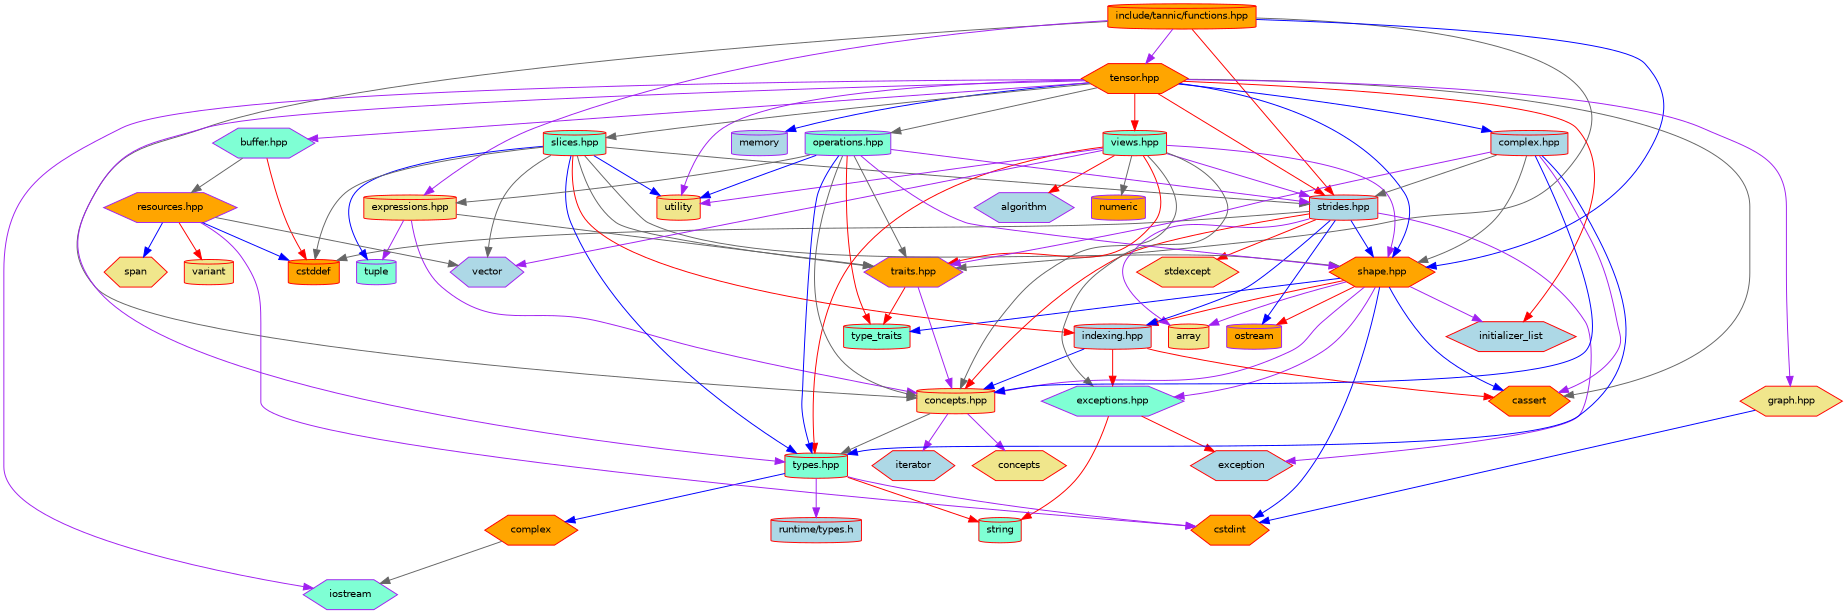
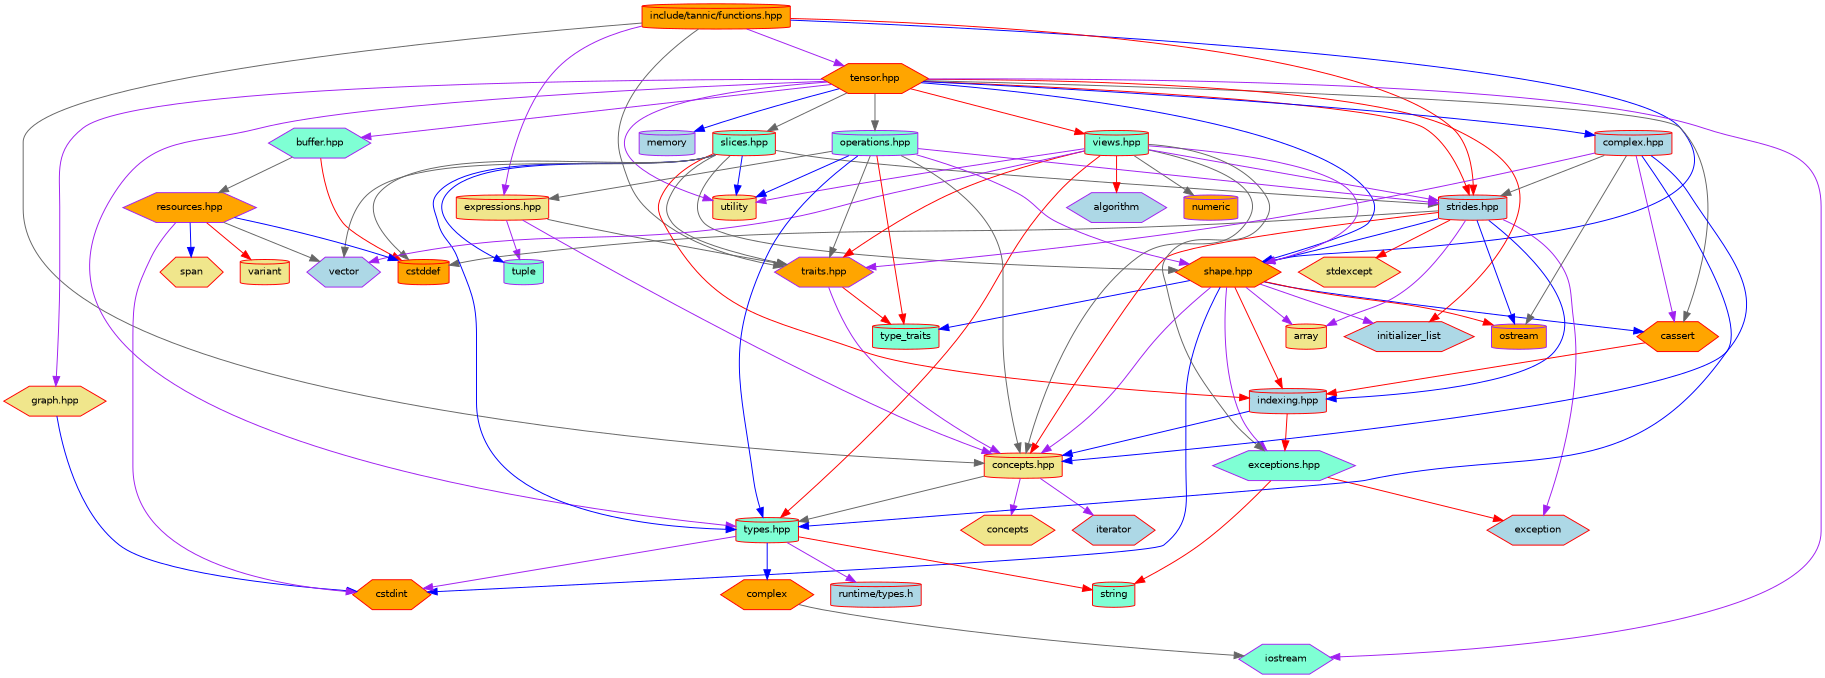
(1492, 222) -> (1579, 236)
(1306, 377) -> (1491, 368)
